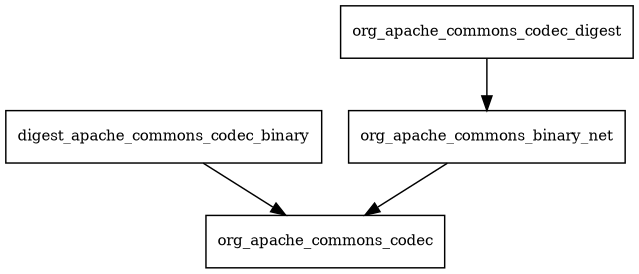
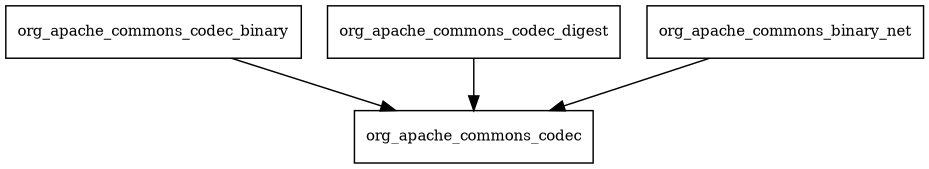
(487, 77) -> (474, 77)
(164, 137) -> (154, 32)
